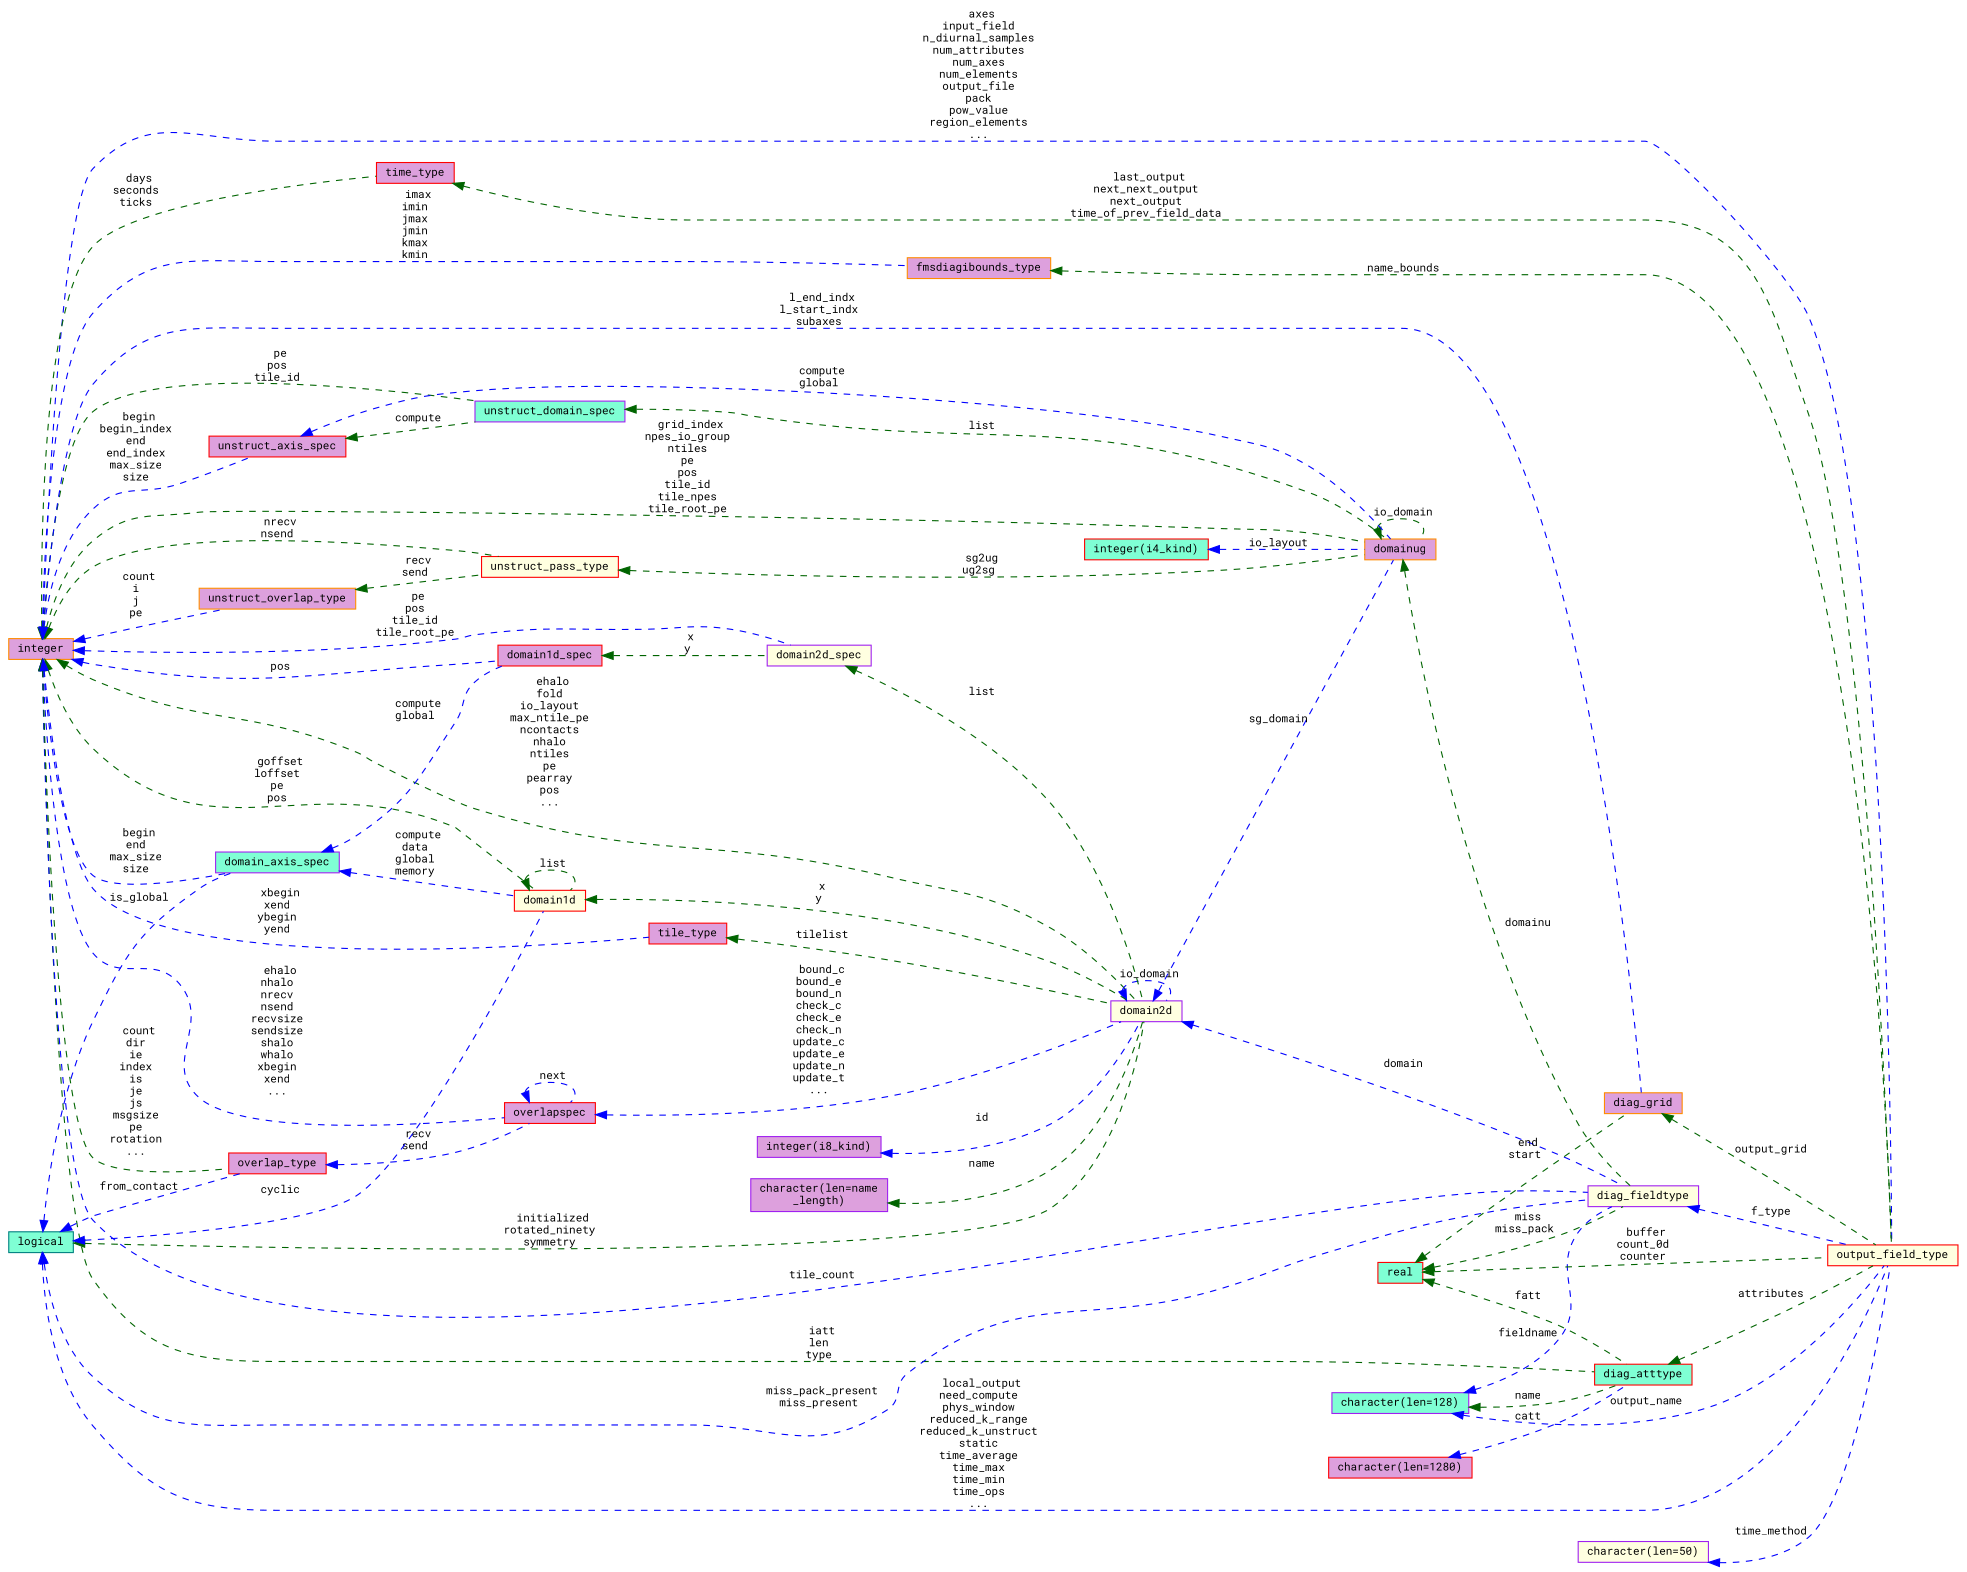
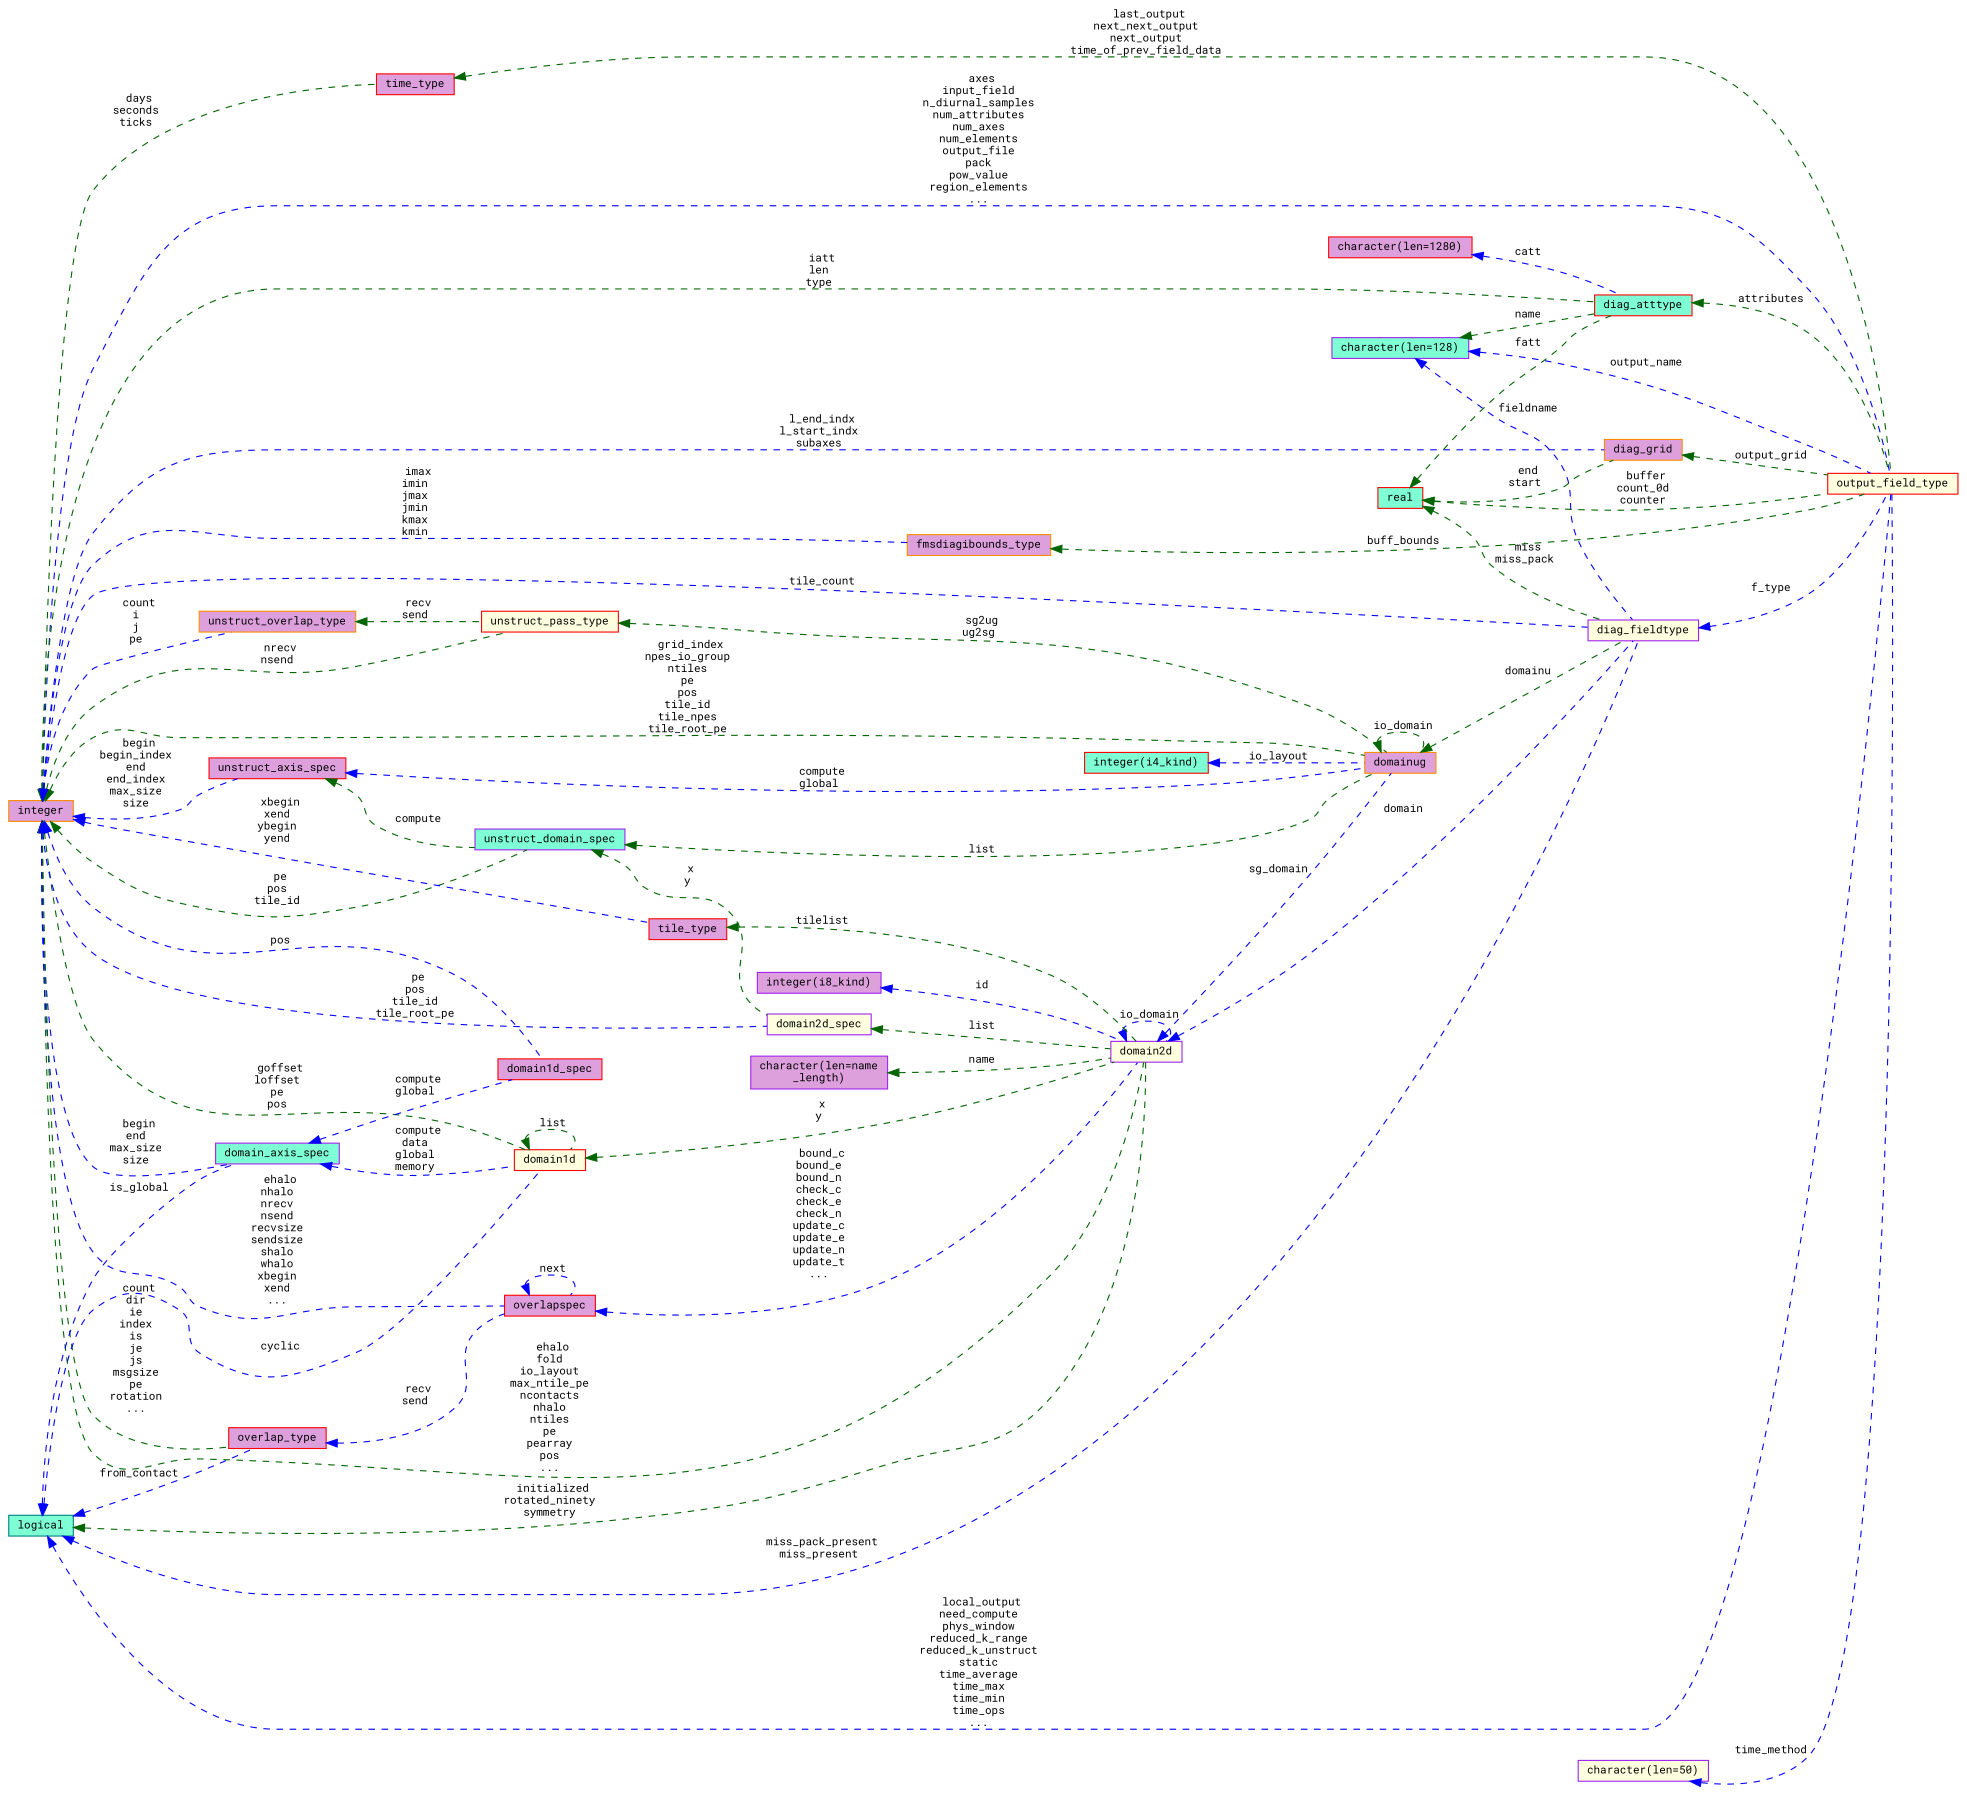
(1400, 269) -> (1400, 541)
(690, 656) -> (718, 904)
